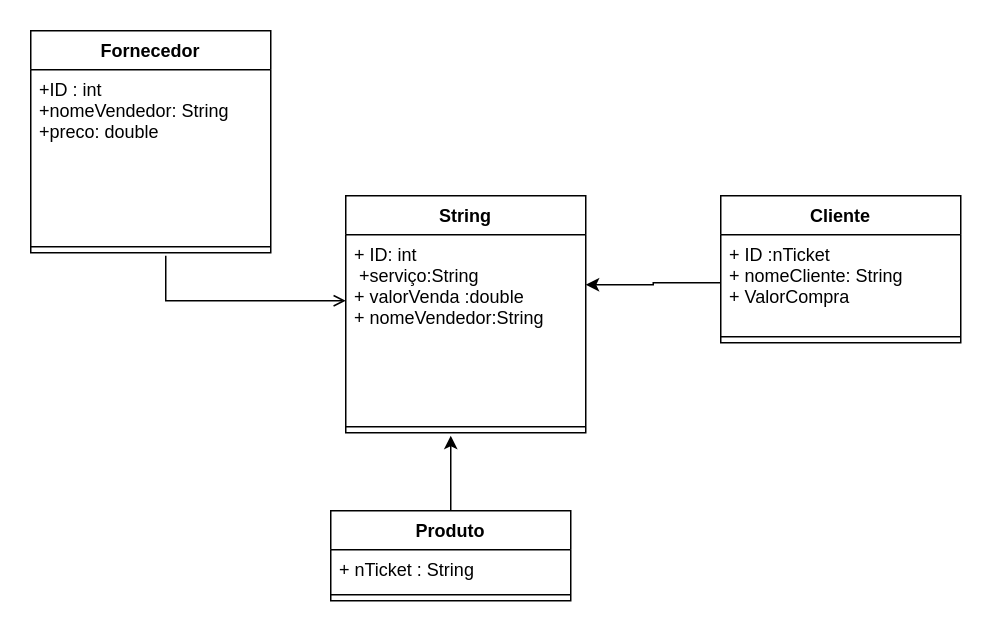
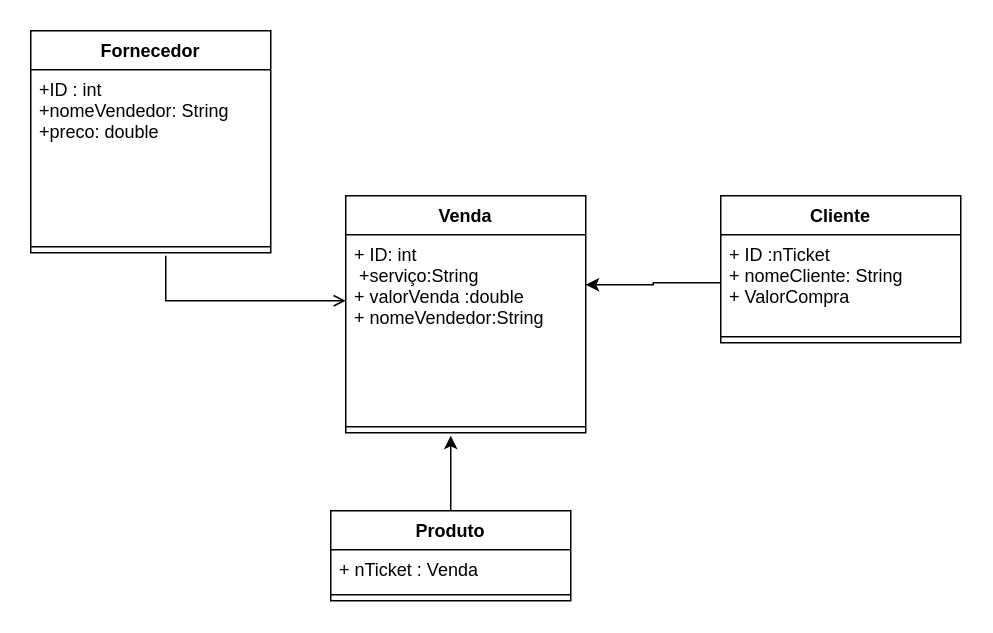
(465, 216) -> (465, 216)
(416, 570) -> (413, 570)
